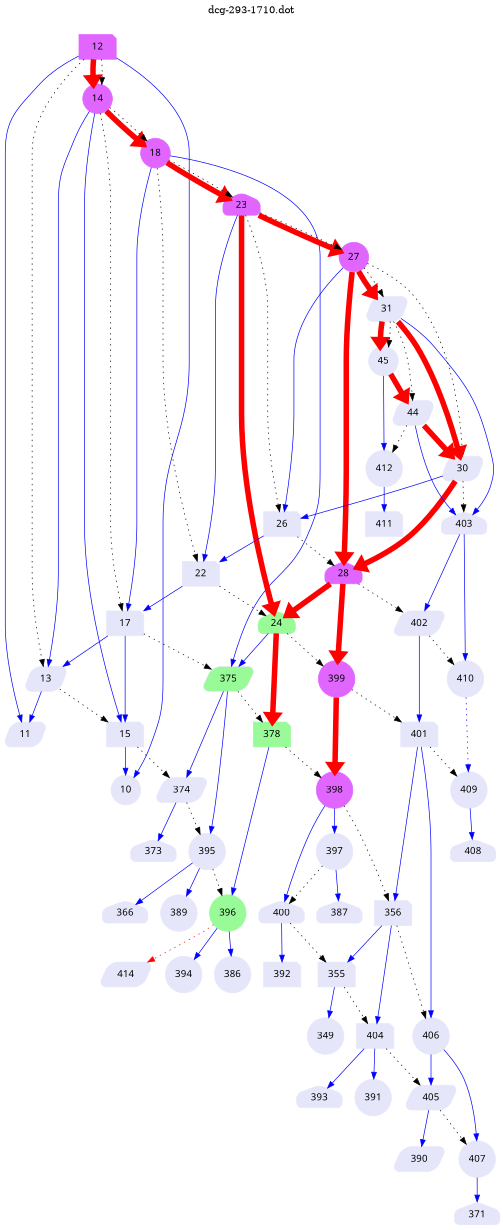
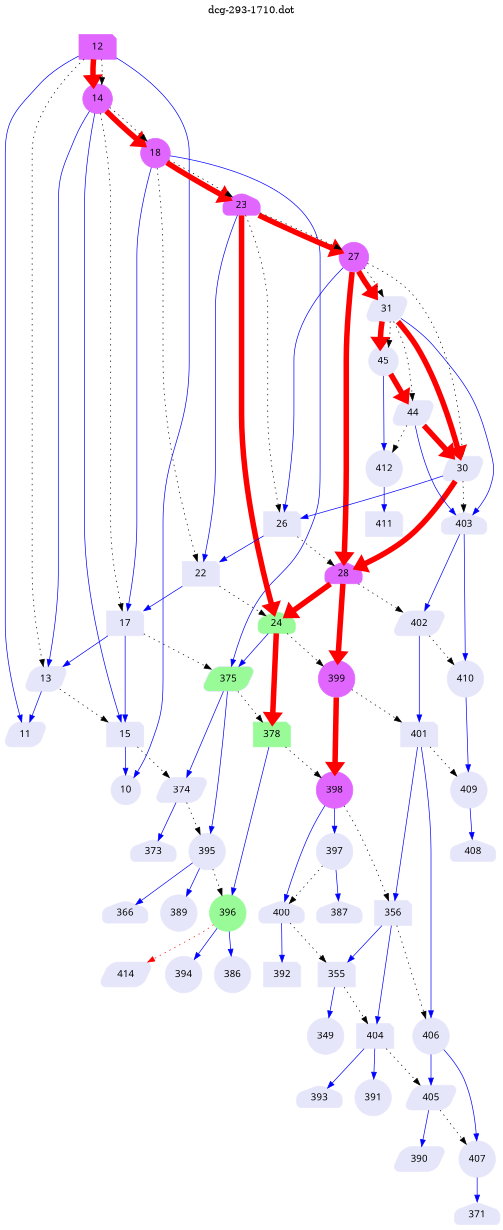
(467, 731) -> (467, 731)
